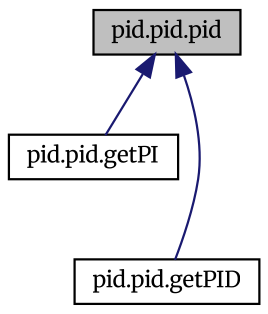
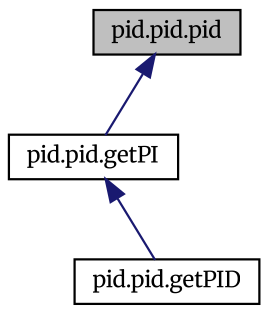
(199, 168) -> (136, 229)
